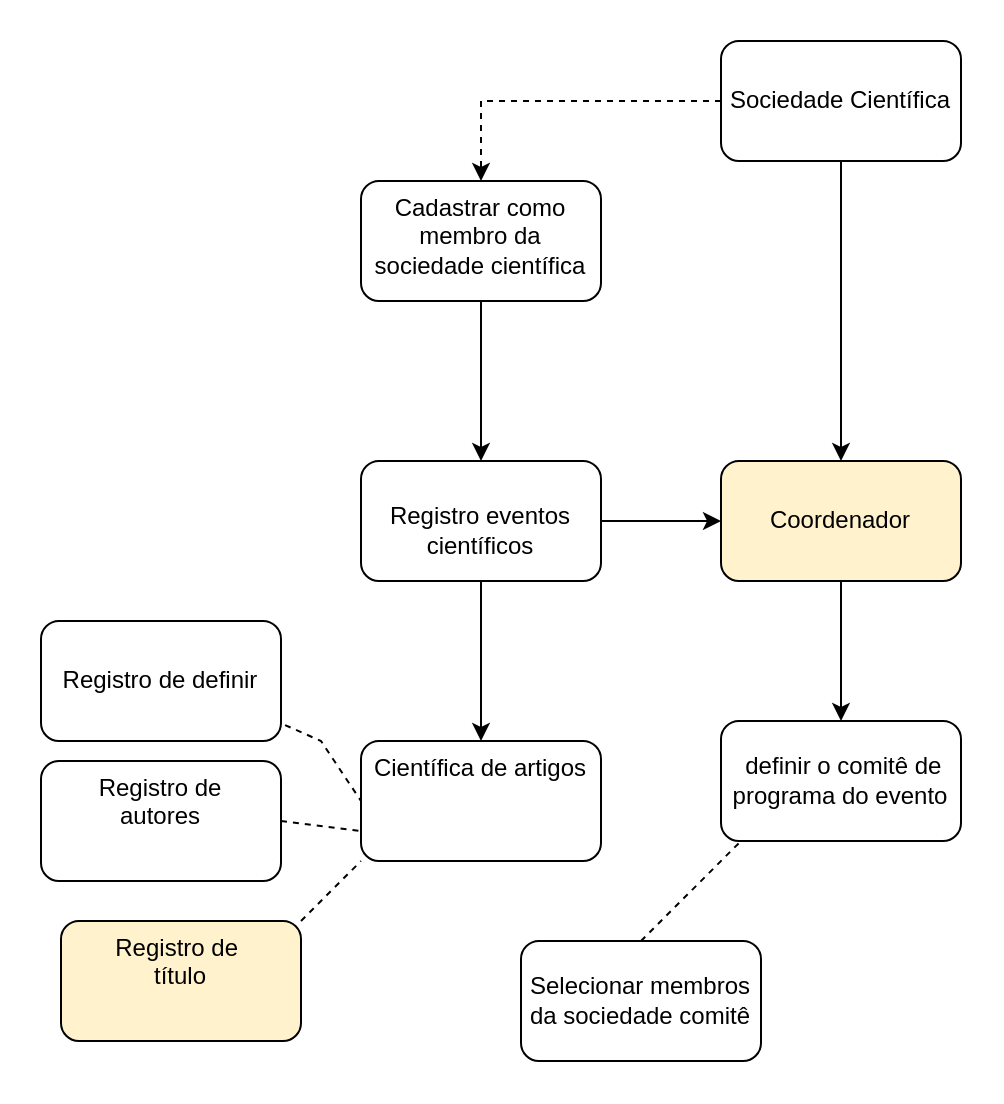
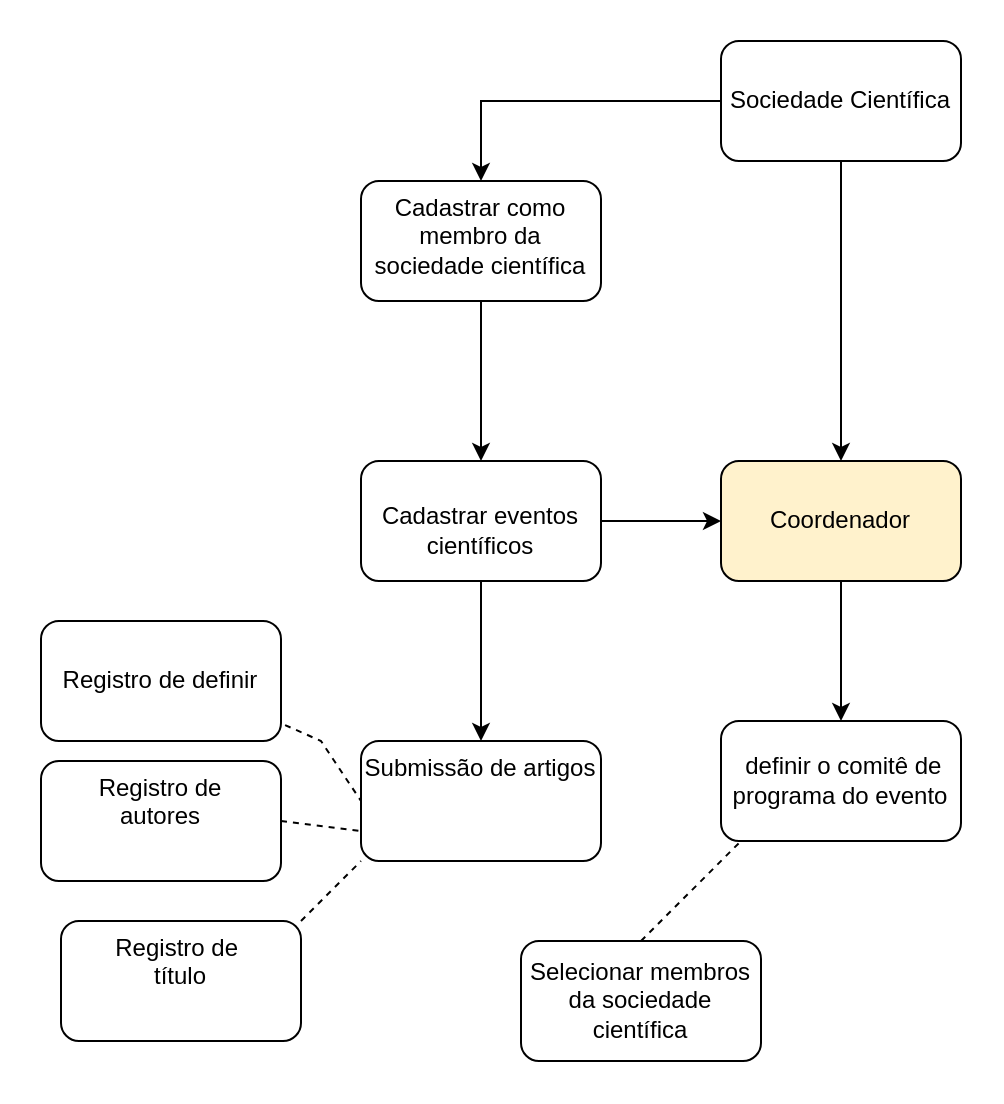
(568, 101) -> (568, 101)
(481, 504) -> (481, 504)
(481, 784) -> (481, 784)
(181, 981) -> (181, 981)
(641, 1001) -> (641, 1001)
